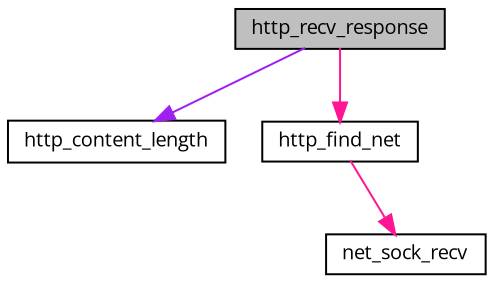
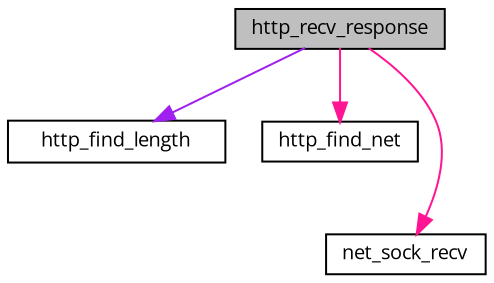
(117, 142) -> (117, 142)
(368, 189) -> (436, 120)
